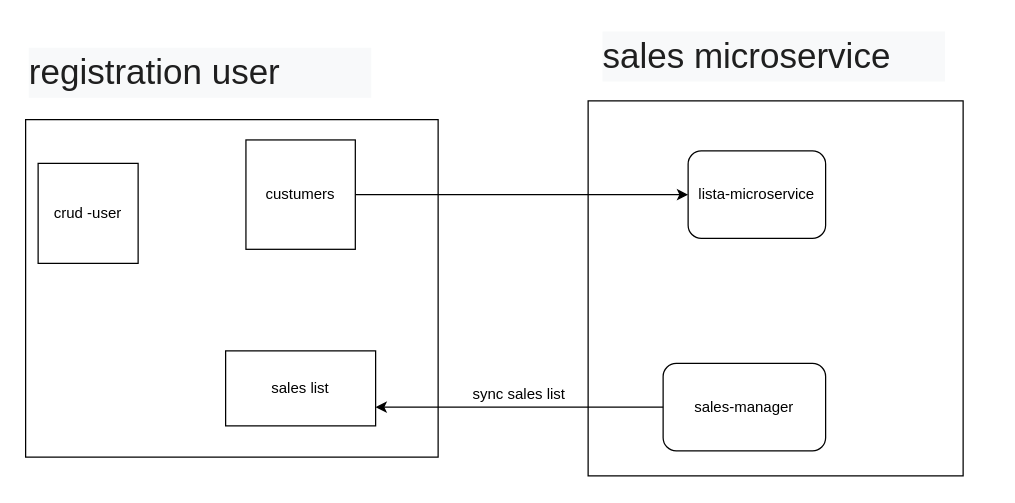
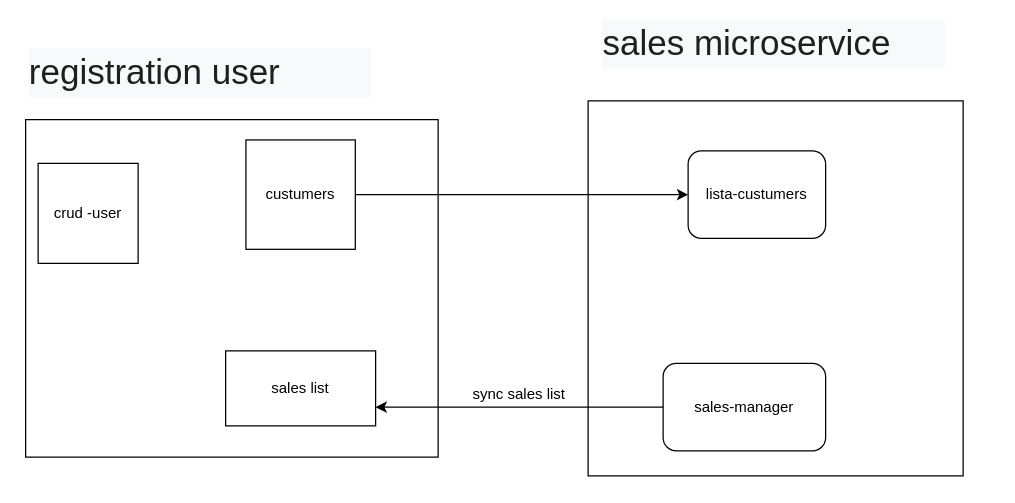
(794, 63) -> (794, 51)
(757, 194) -> (757, 194)
